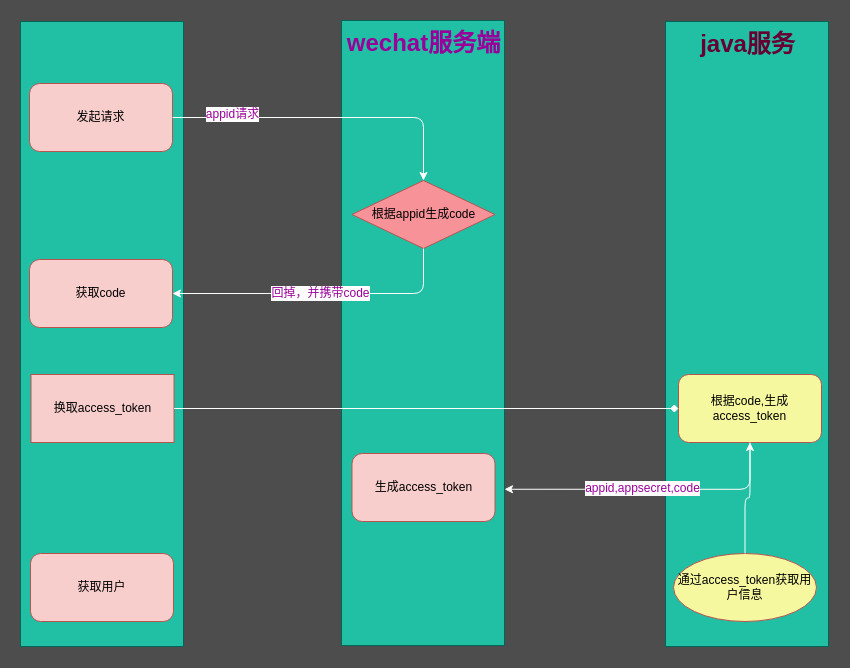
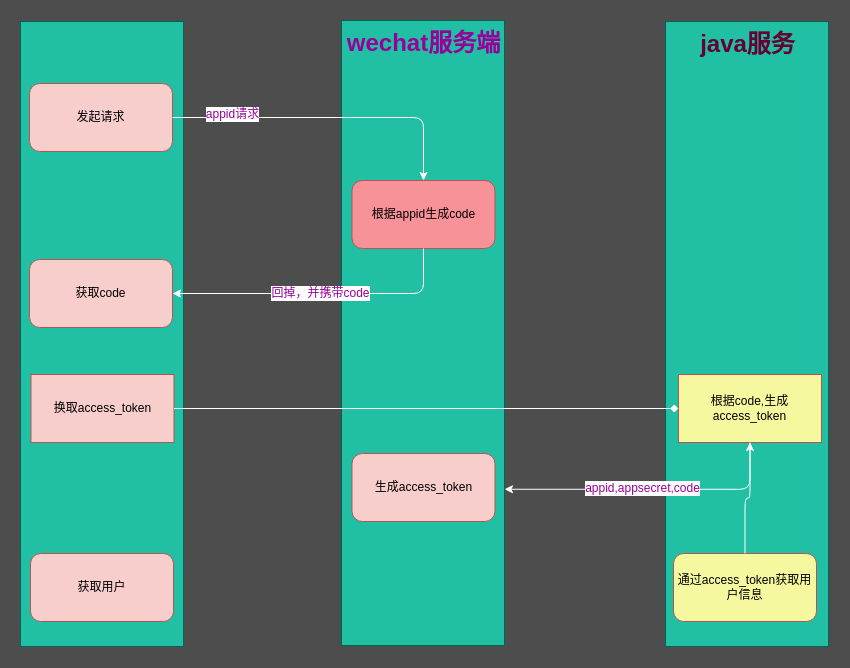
(424, 215) -> (424, 215)
(750, 409) -> (750, 409)
(745, 588) -> (745, 588)
